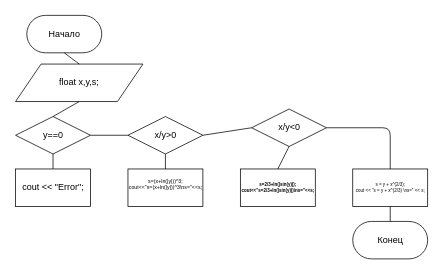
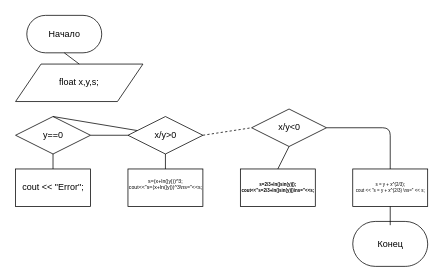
(66, 109) -> (95, 124)
(227, 132) -> (227, 132)
(390, 240) -> (390, 244)
